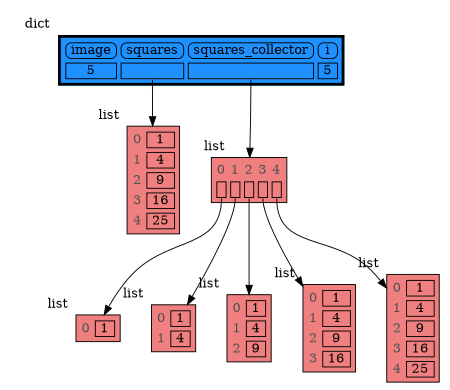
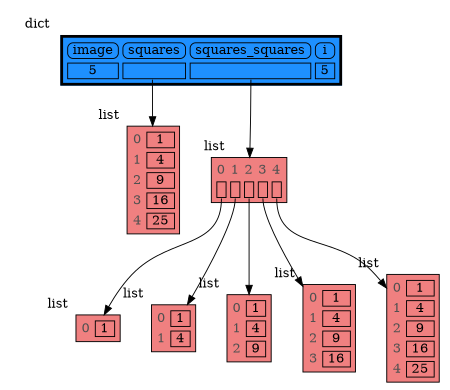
(251, 50) -> (250, 50)
